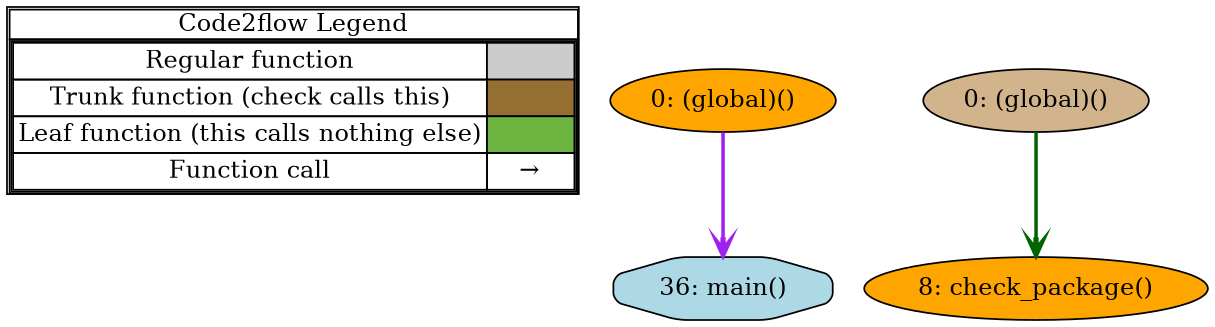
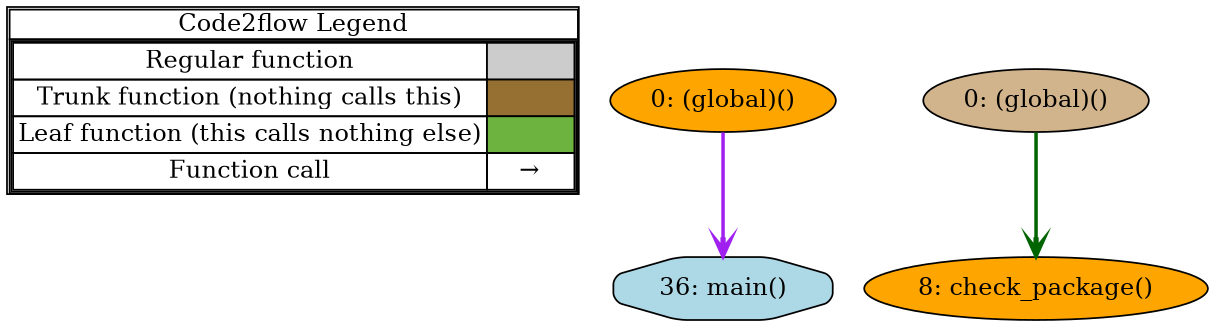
(250, 97) -> (250, 97)
